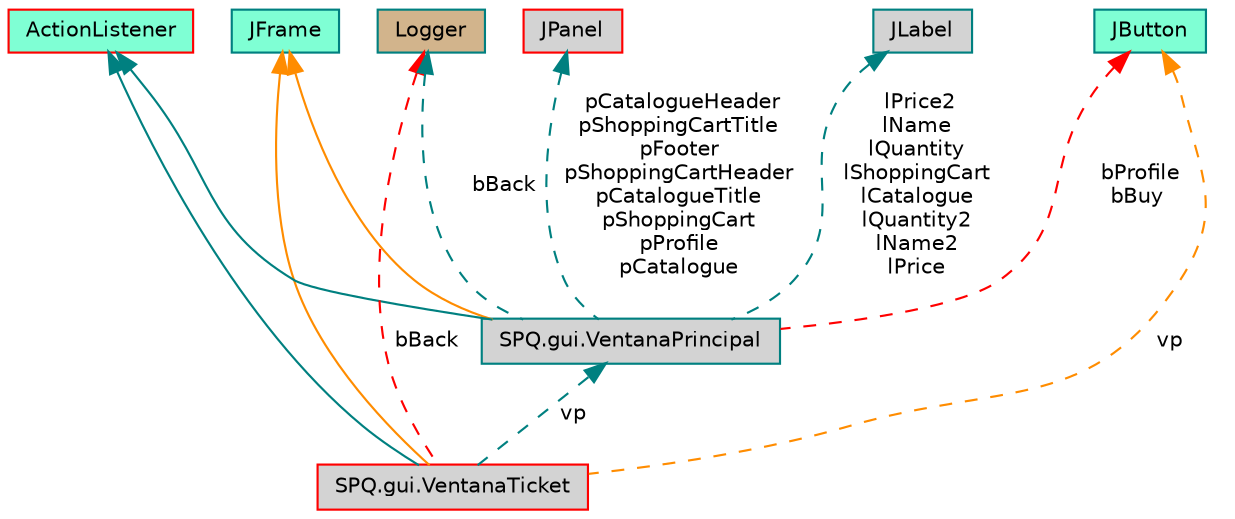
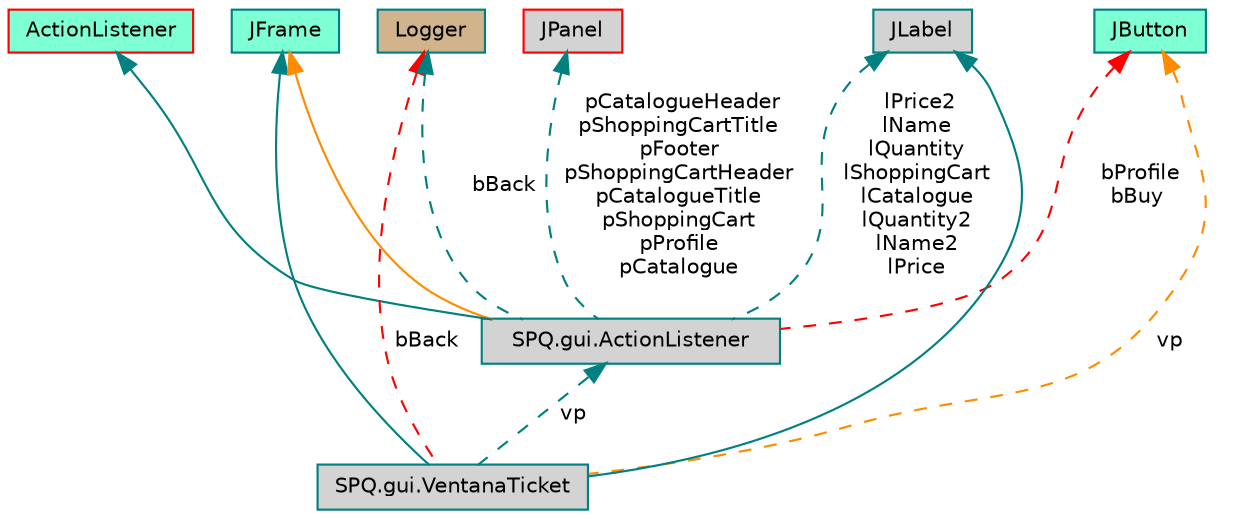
(241, 290) -> (913, 362)
(303, 301) -> (303, 301)
(631, 341) -> (631, 341)
(453, 487) -> (453, 487)
